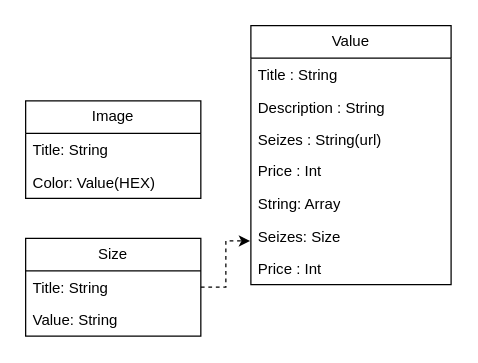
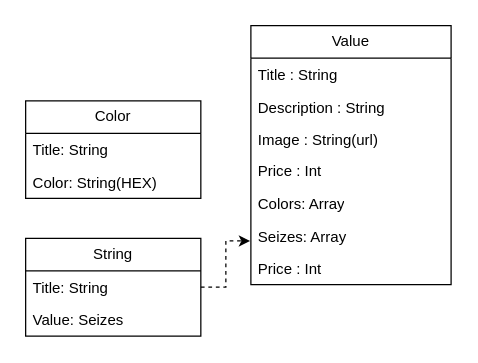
(113, 117) -> (113, 117)
(330, 141) -> (328, 141)
(97, 183) -> (101, 183)
(307, 205) -> (307, 205)
(301, 237) -> (307, 237)
(113, 254) -> (113, 254)
(80, 321) -> (80, 321)
